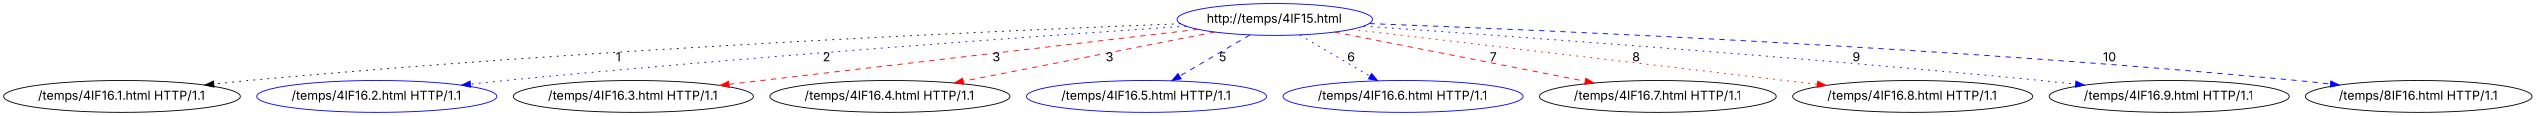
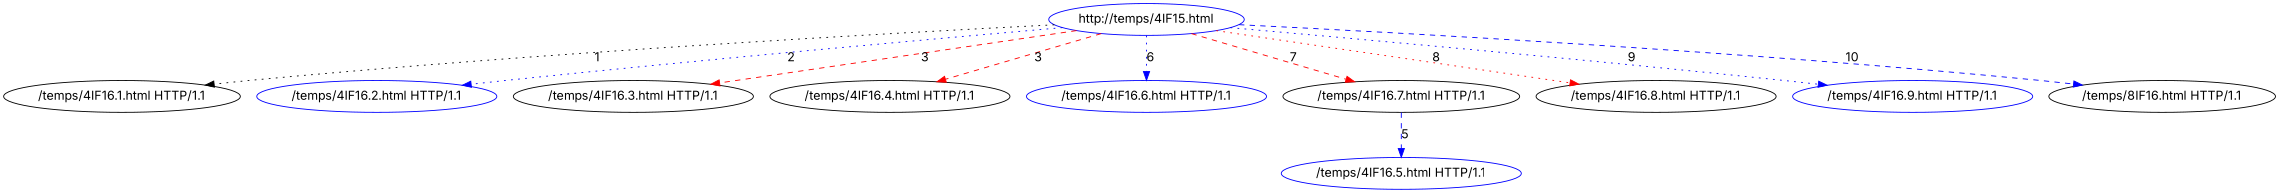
(1215, 56) -> (1401, 130)
(2169, 96) -> (1913, 96)
